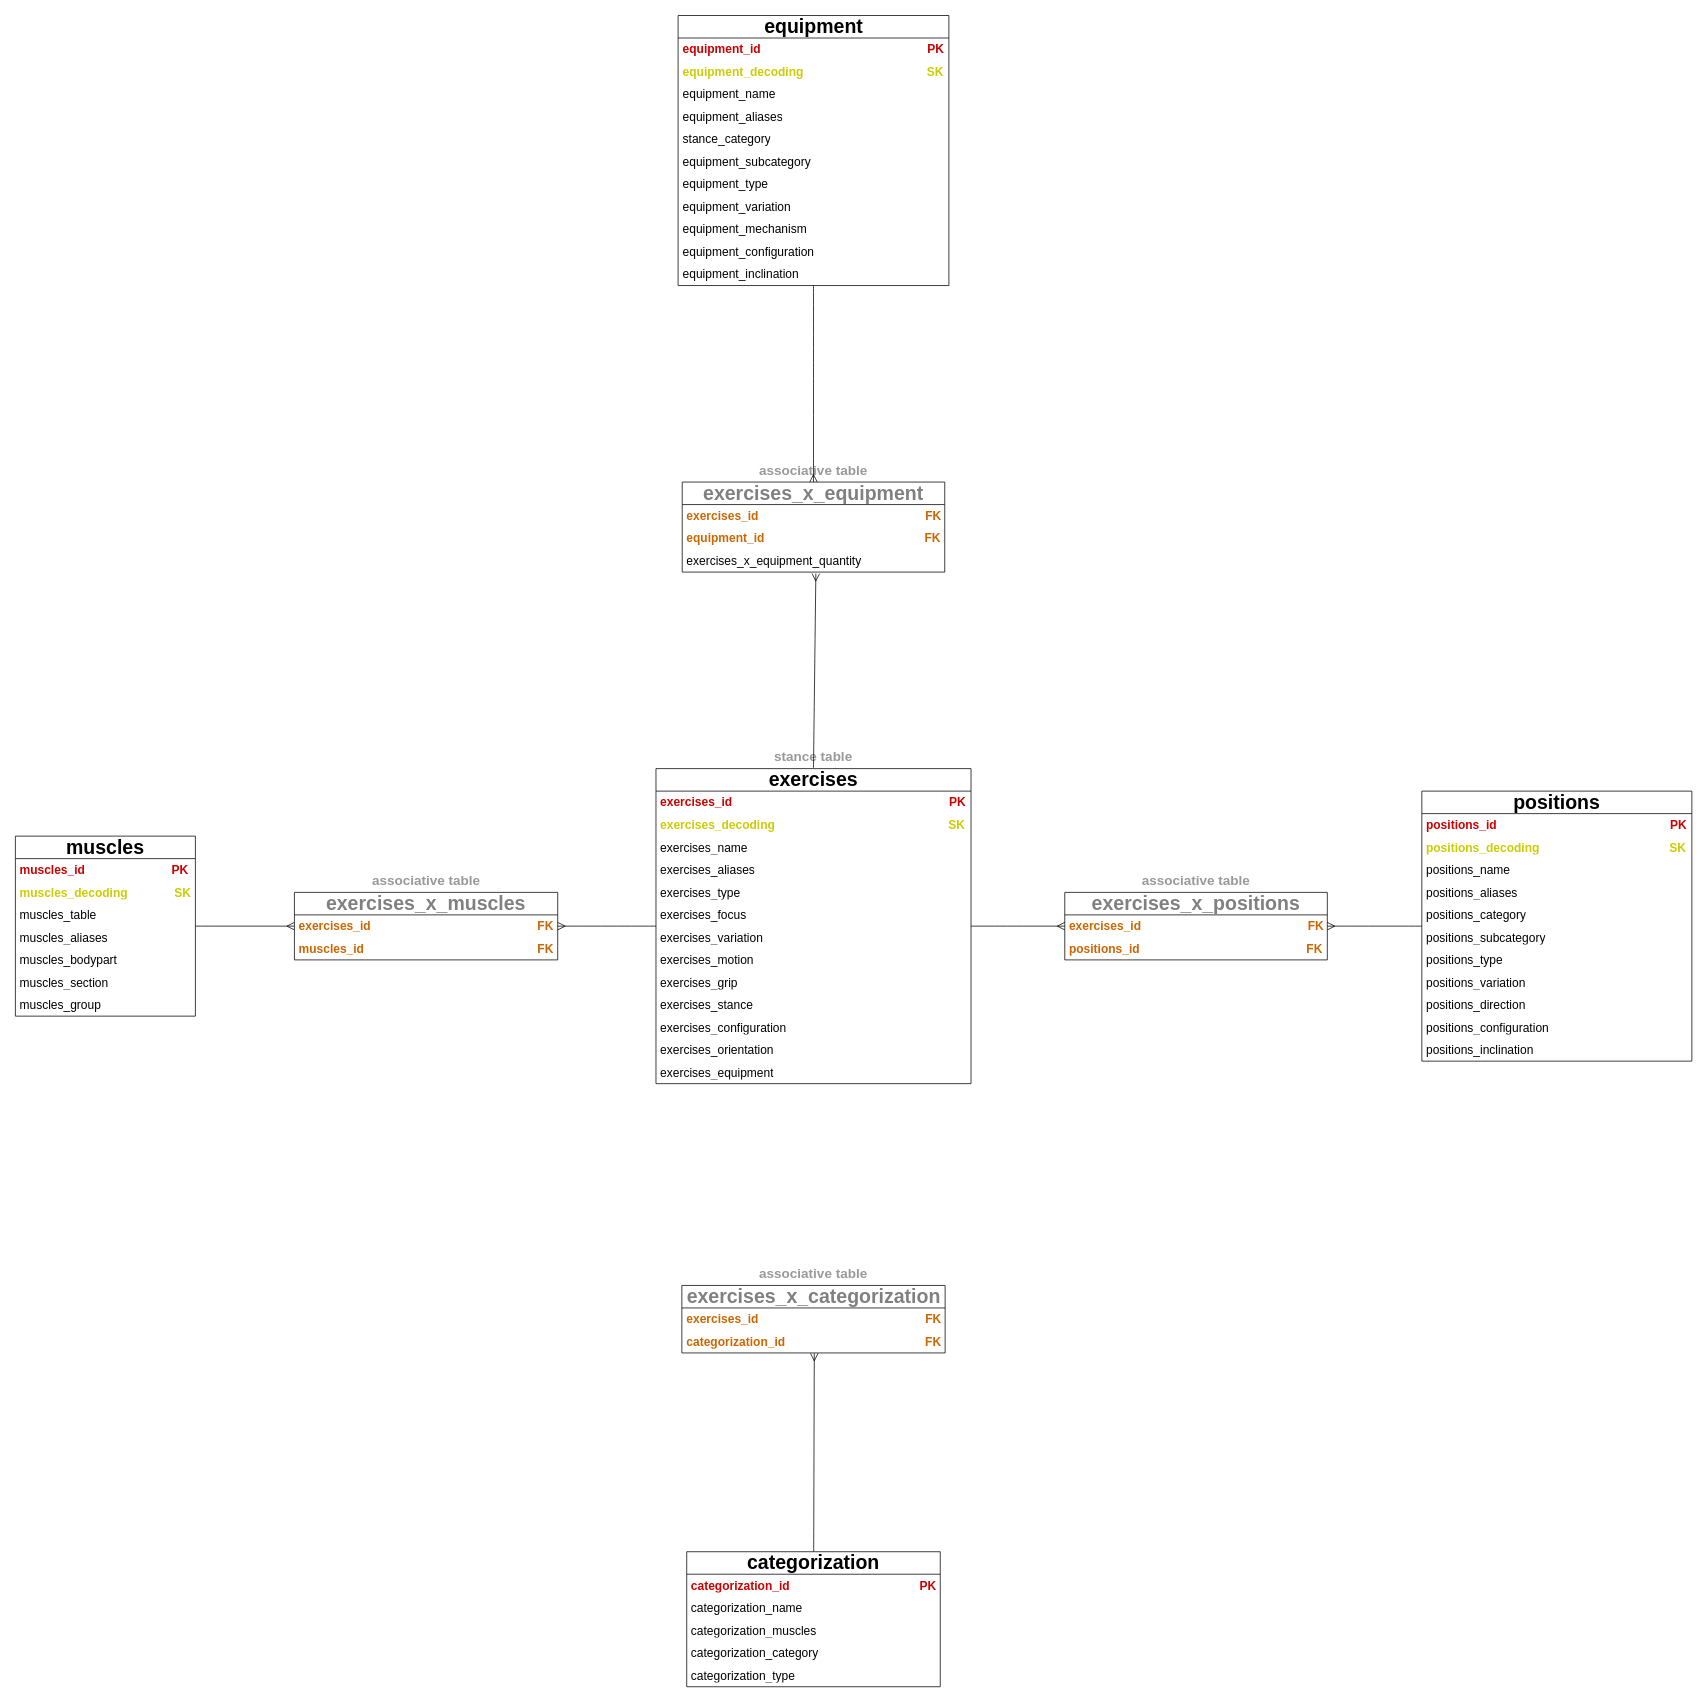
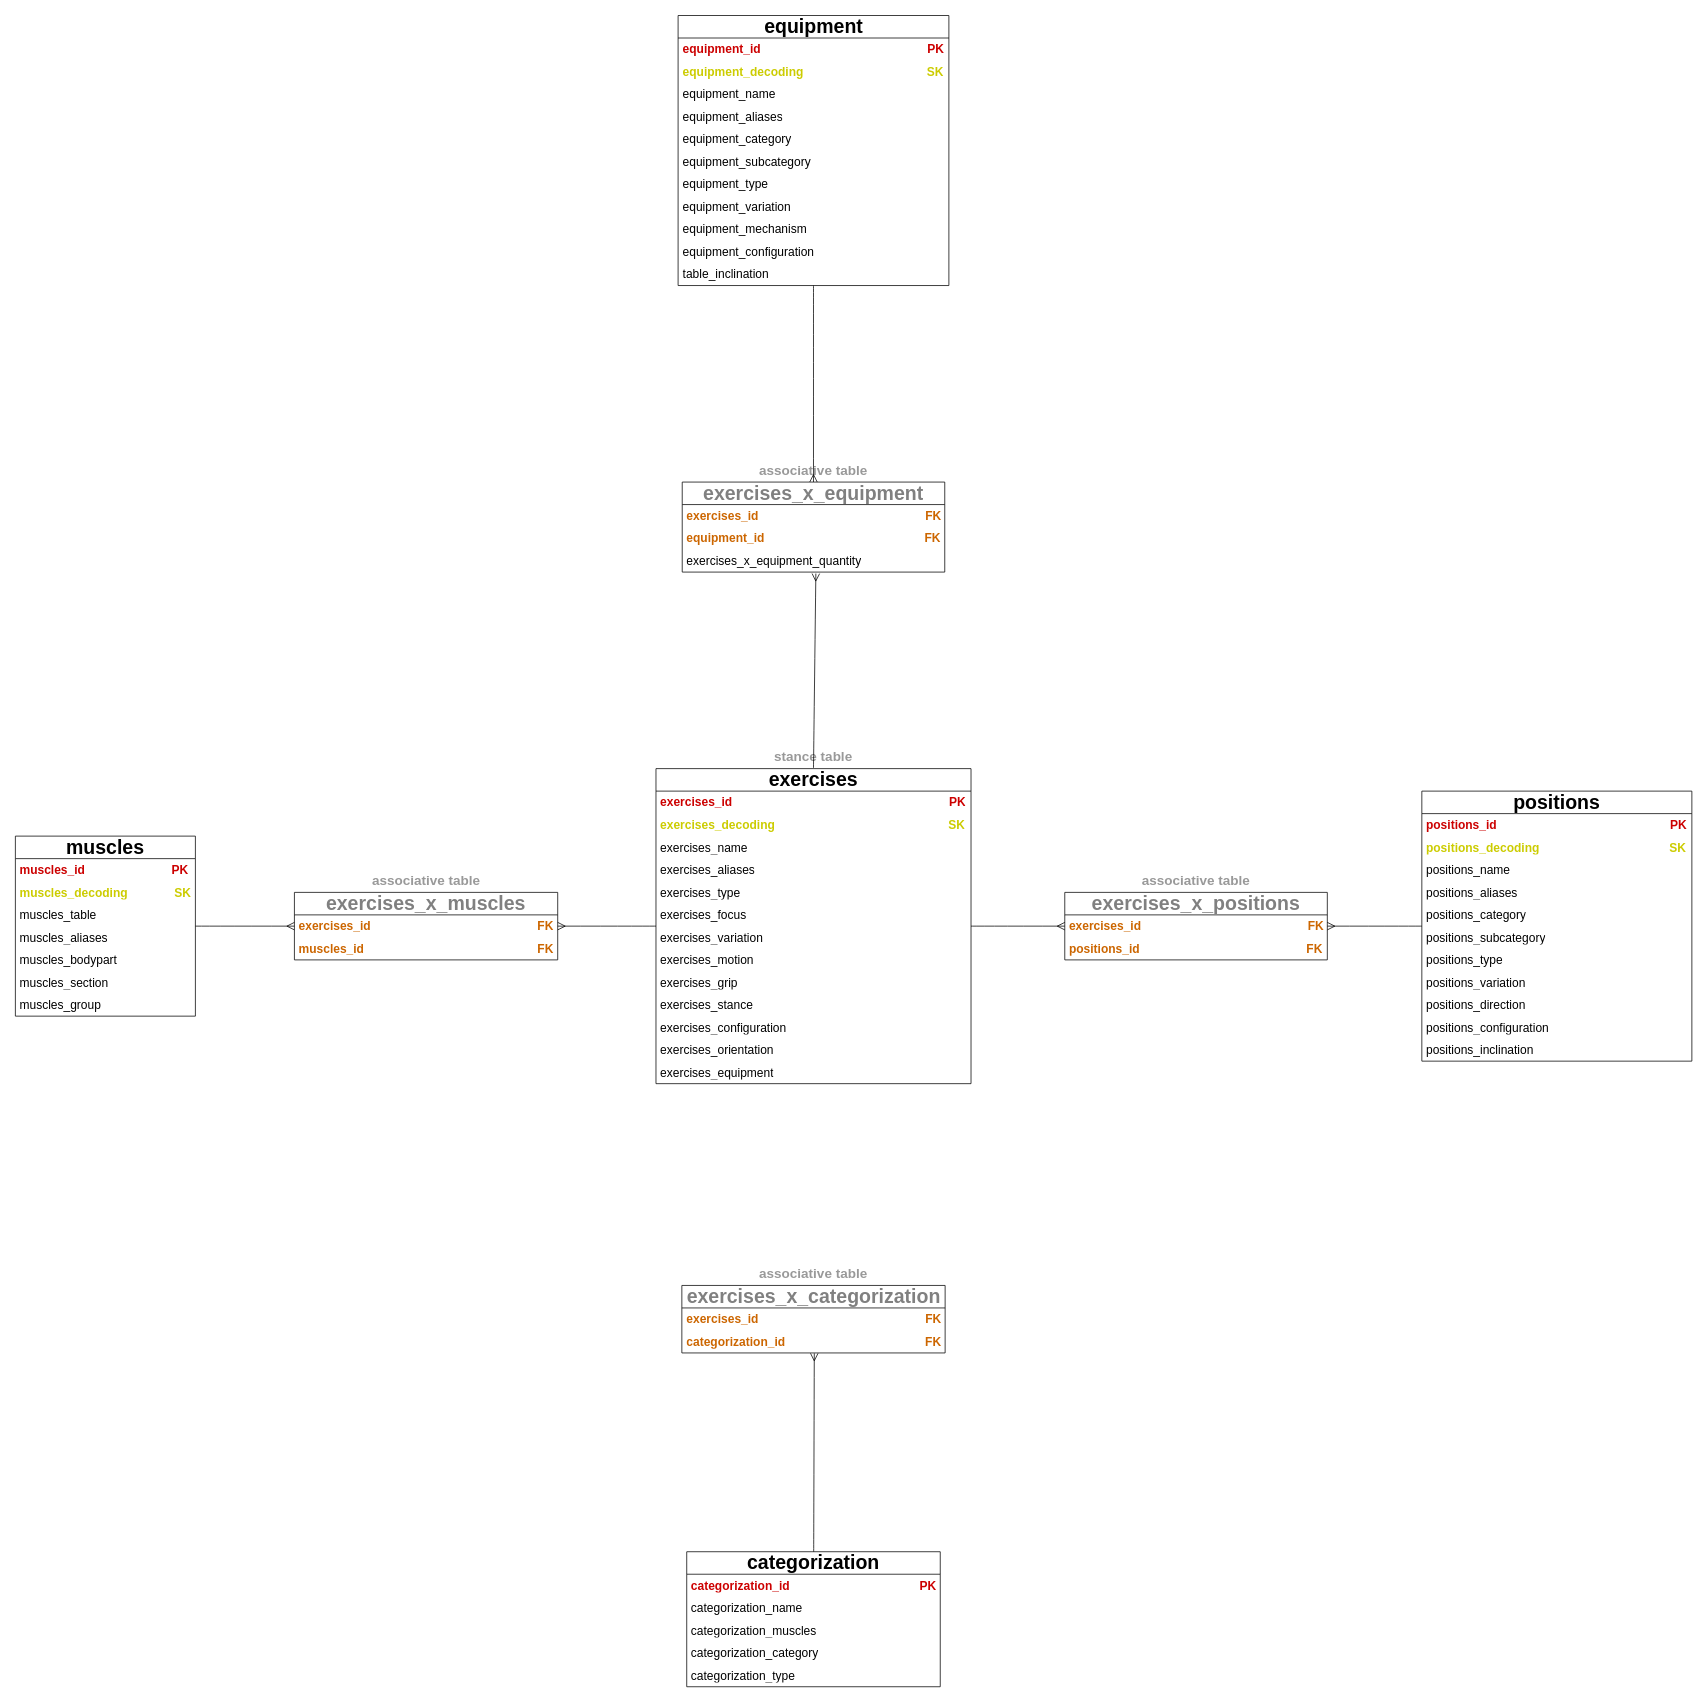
(733, 139) -> (742, 139)
(746, 274) -> (732, 274)
